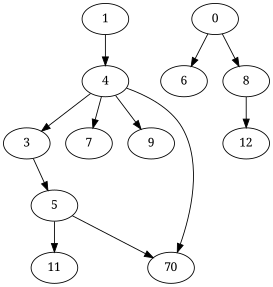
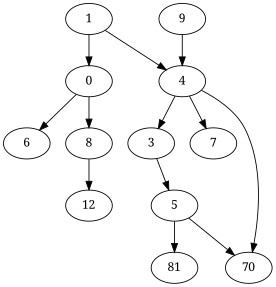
none -> (89, 46)
(126, 109) -> (182, 46)
(54, 268) -> (175, 268)
